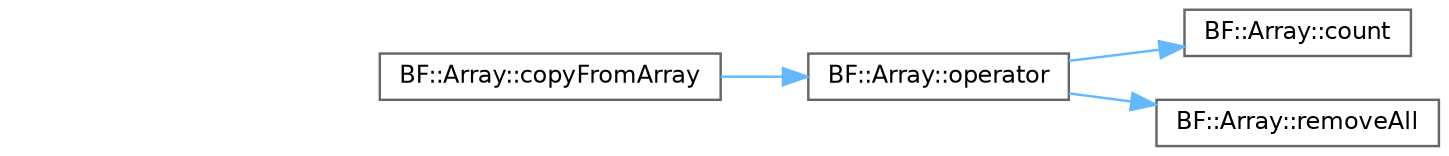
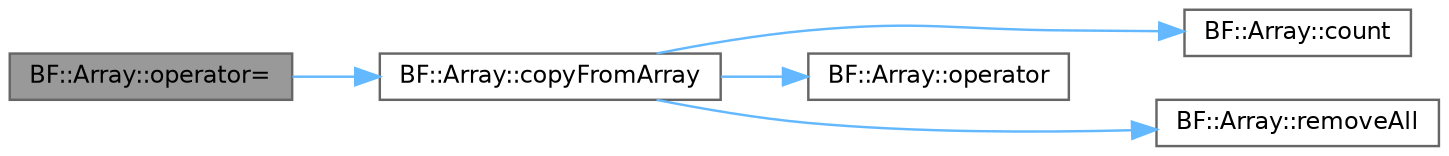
(1114, 55) -> (907, 26)
none -> (151, 77)
(1100, 97) -> (893, 129)
